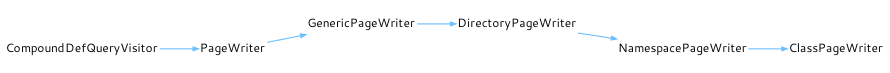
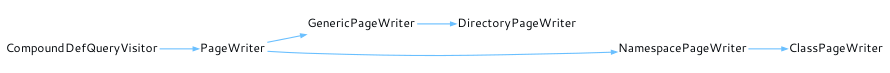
(595, 36) -> (439, 56)
